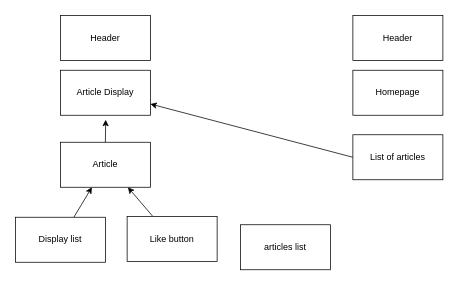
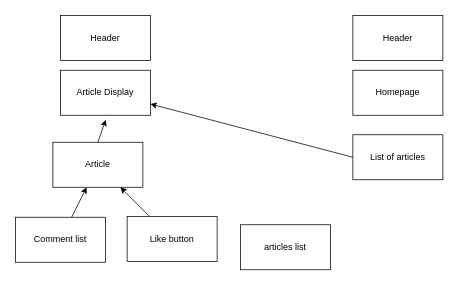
(105, 165) -> (98, 165)
(60, 240) -> (60, 240)
